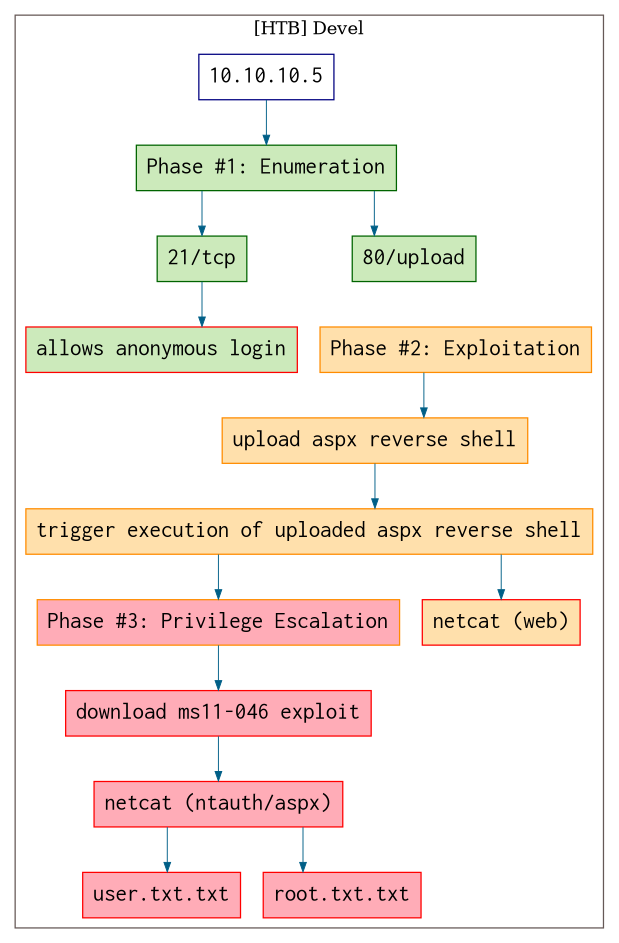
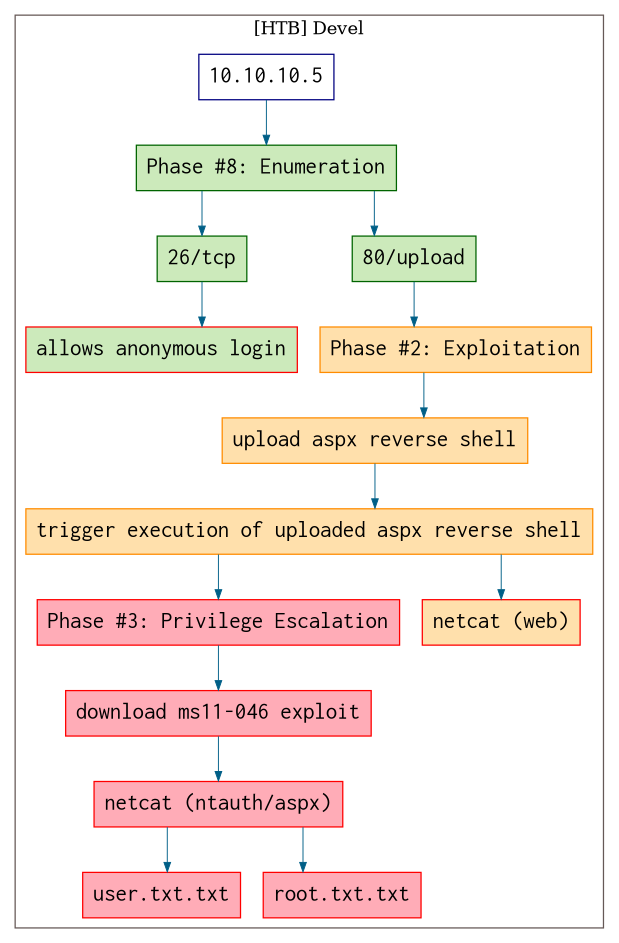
(266, 168) -> (266, 168)
(202, 259) -> (202, 259)
none -> (414, 299)
(218, 622) -> (218, 622)
